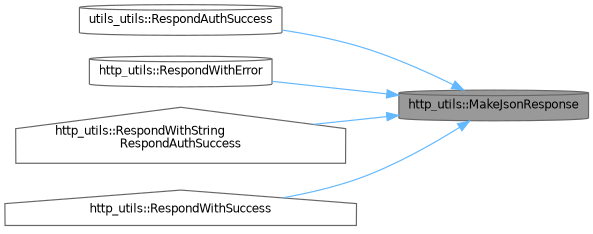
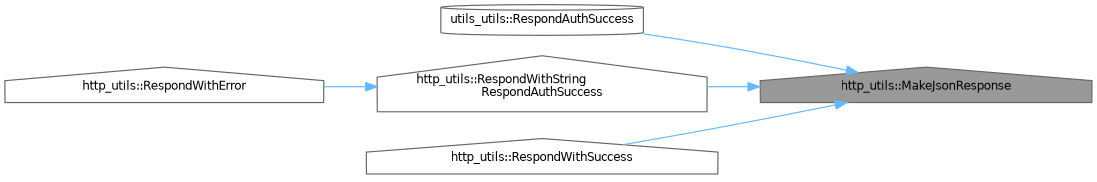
(181, 71) -> (164, 87)
(329, 88) -> (345, 87)
(494, 105) -> (926, 87)
